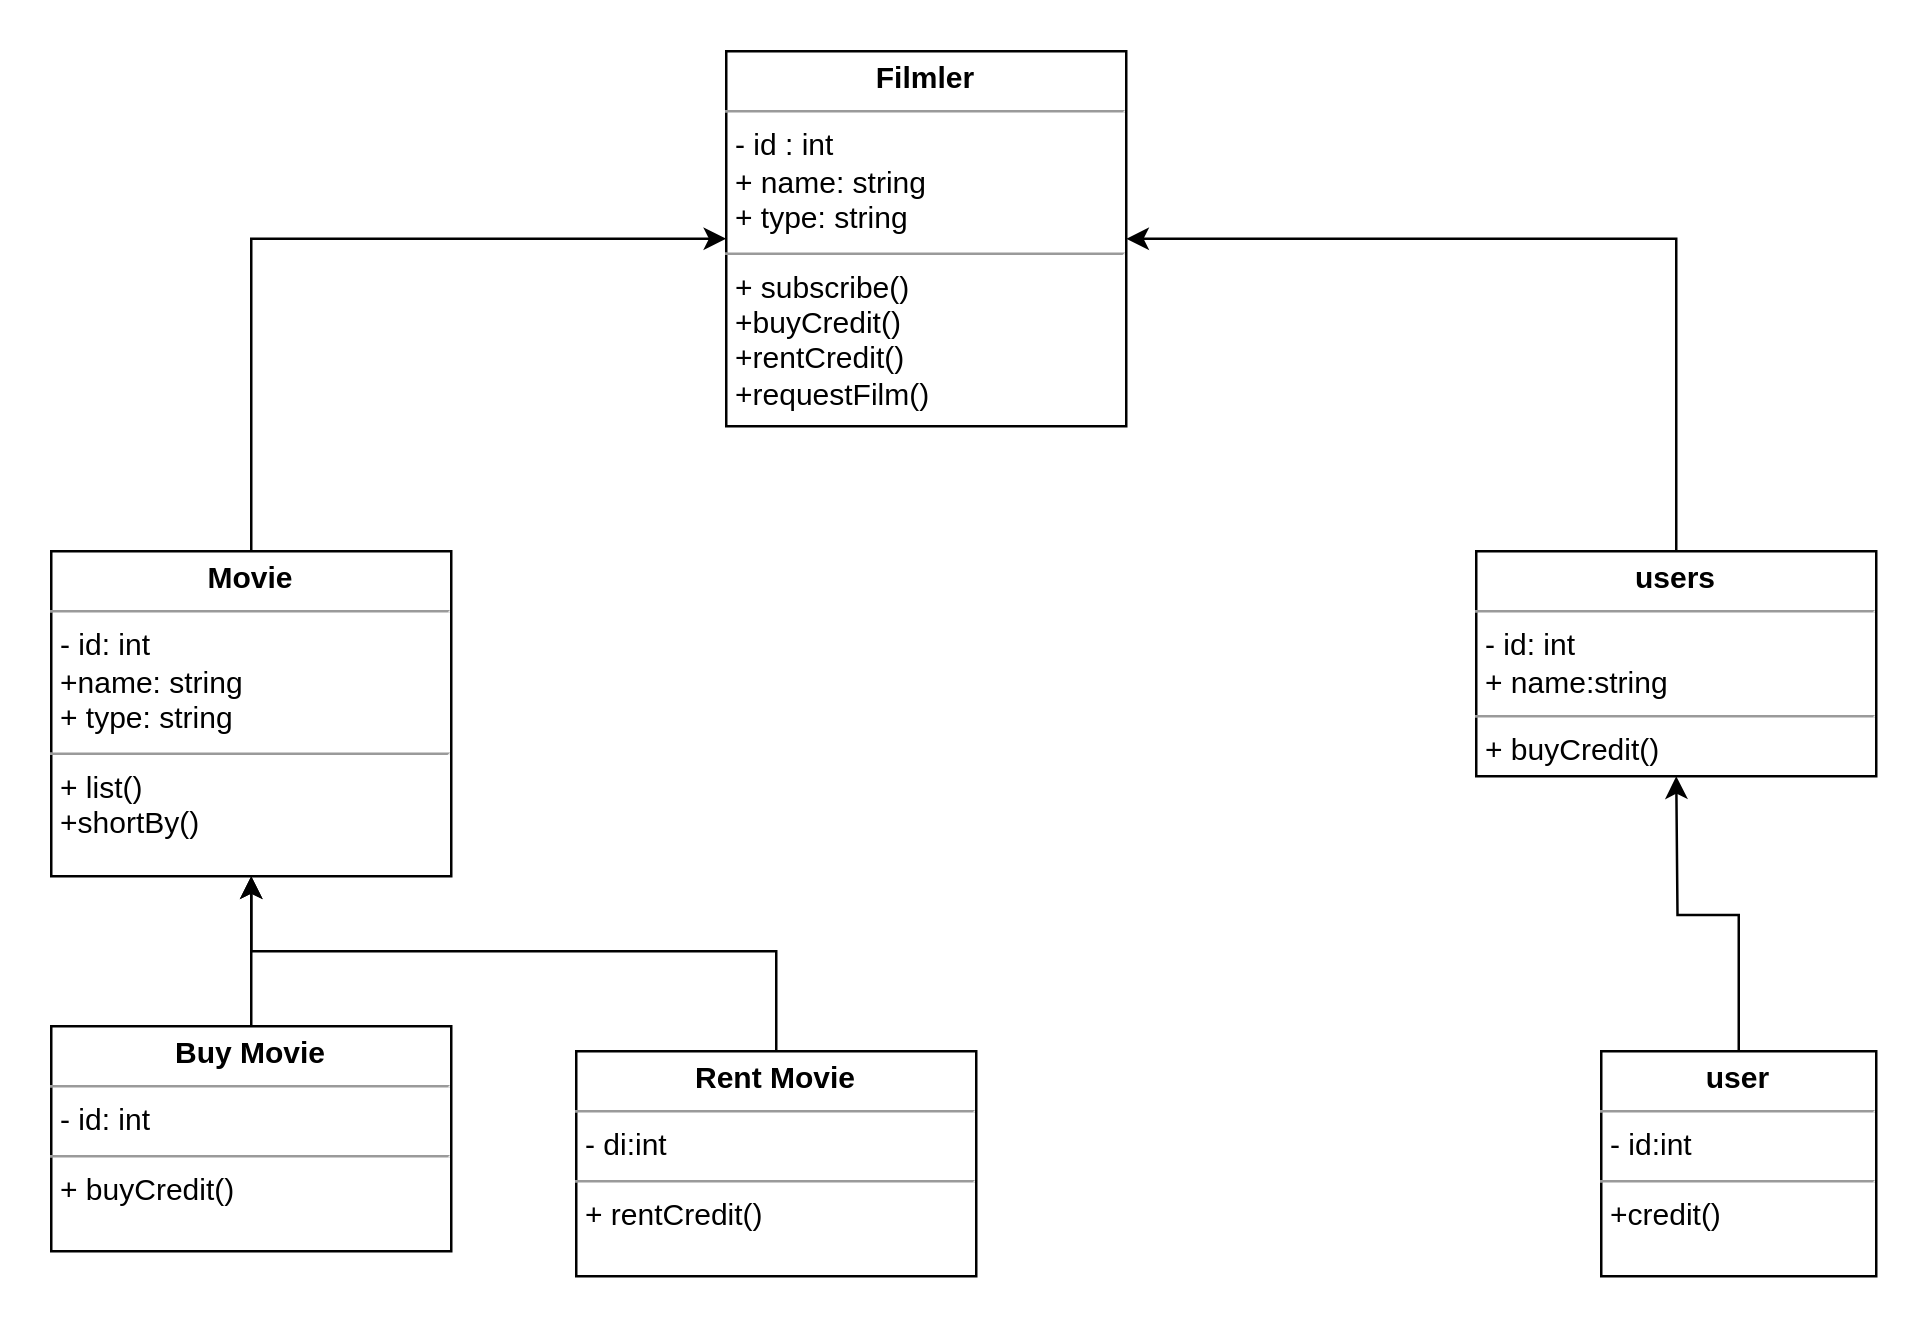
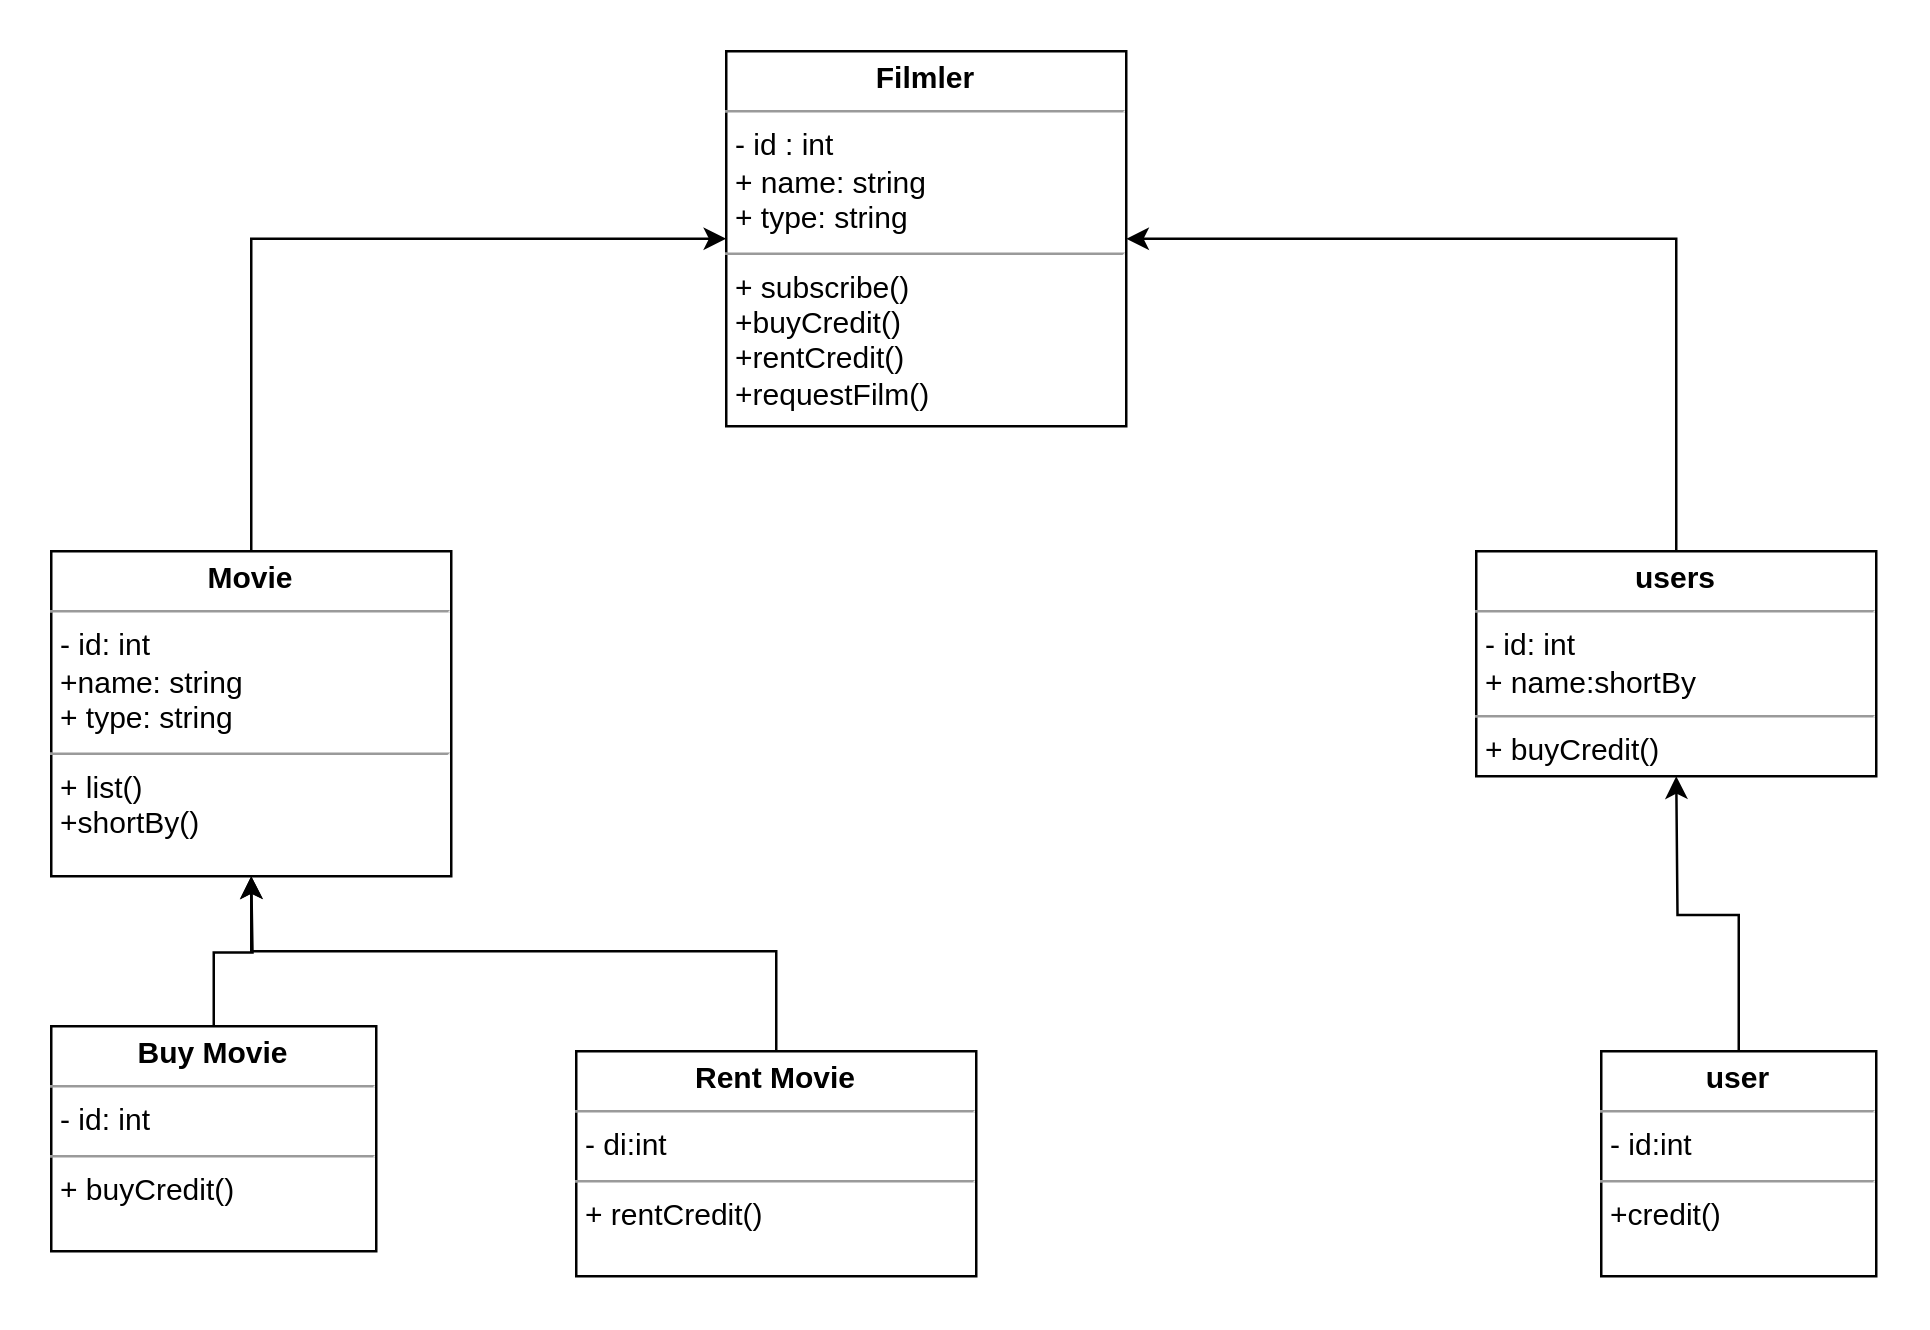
(1578, 623) -> (1586, 623)
(251, 1139) -> (214, 1139)
